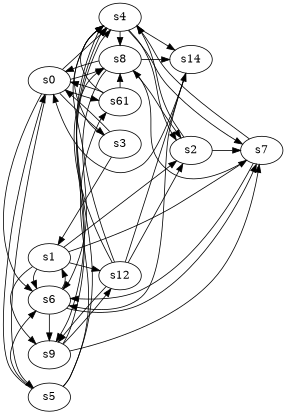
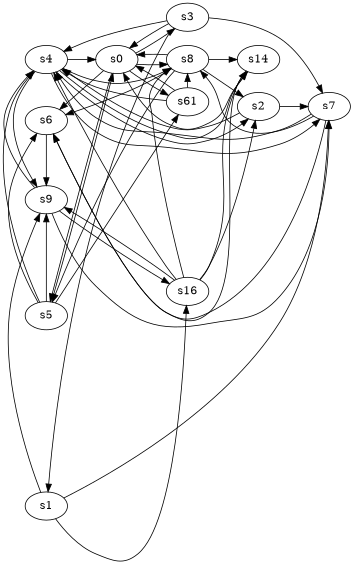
(73, 60) -> (78, 60)
none -> (123, 151)
(117, 207) -> none
none -> (46, 262)
(34, 275) -> none
(182, 275) -> (274, 35)
(120, 276) -> (188, 291)
(64, 285) -> none
